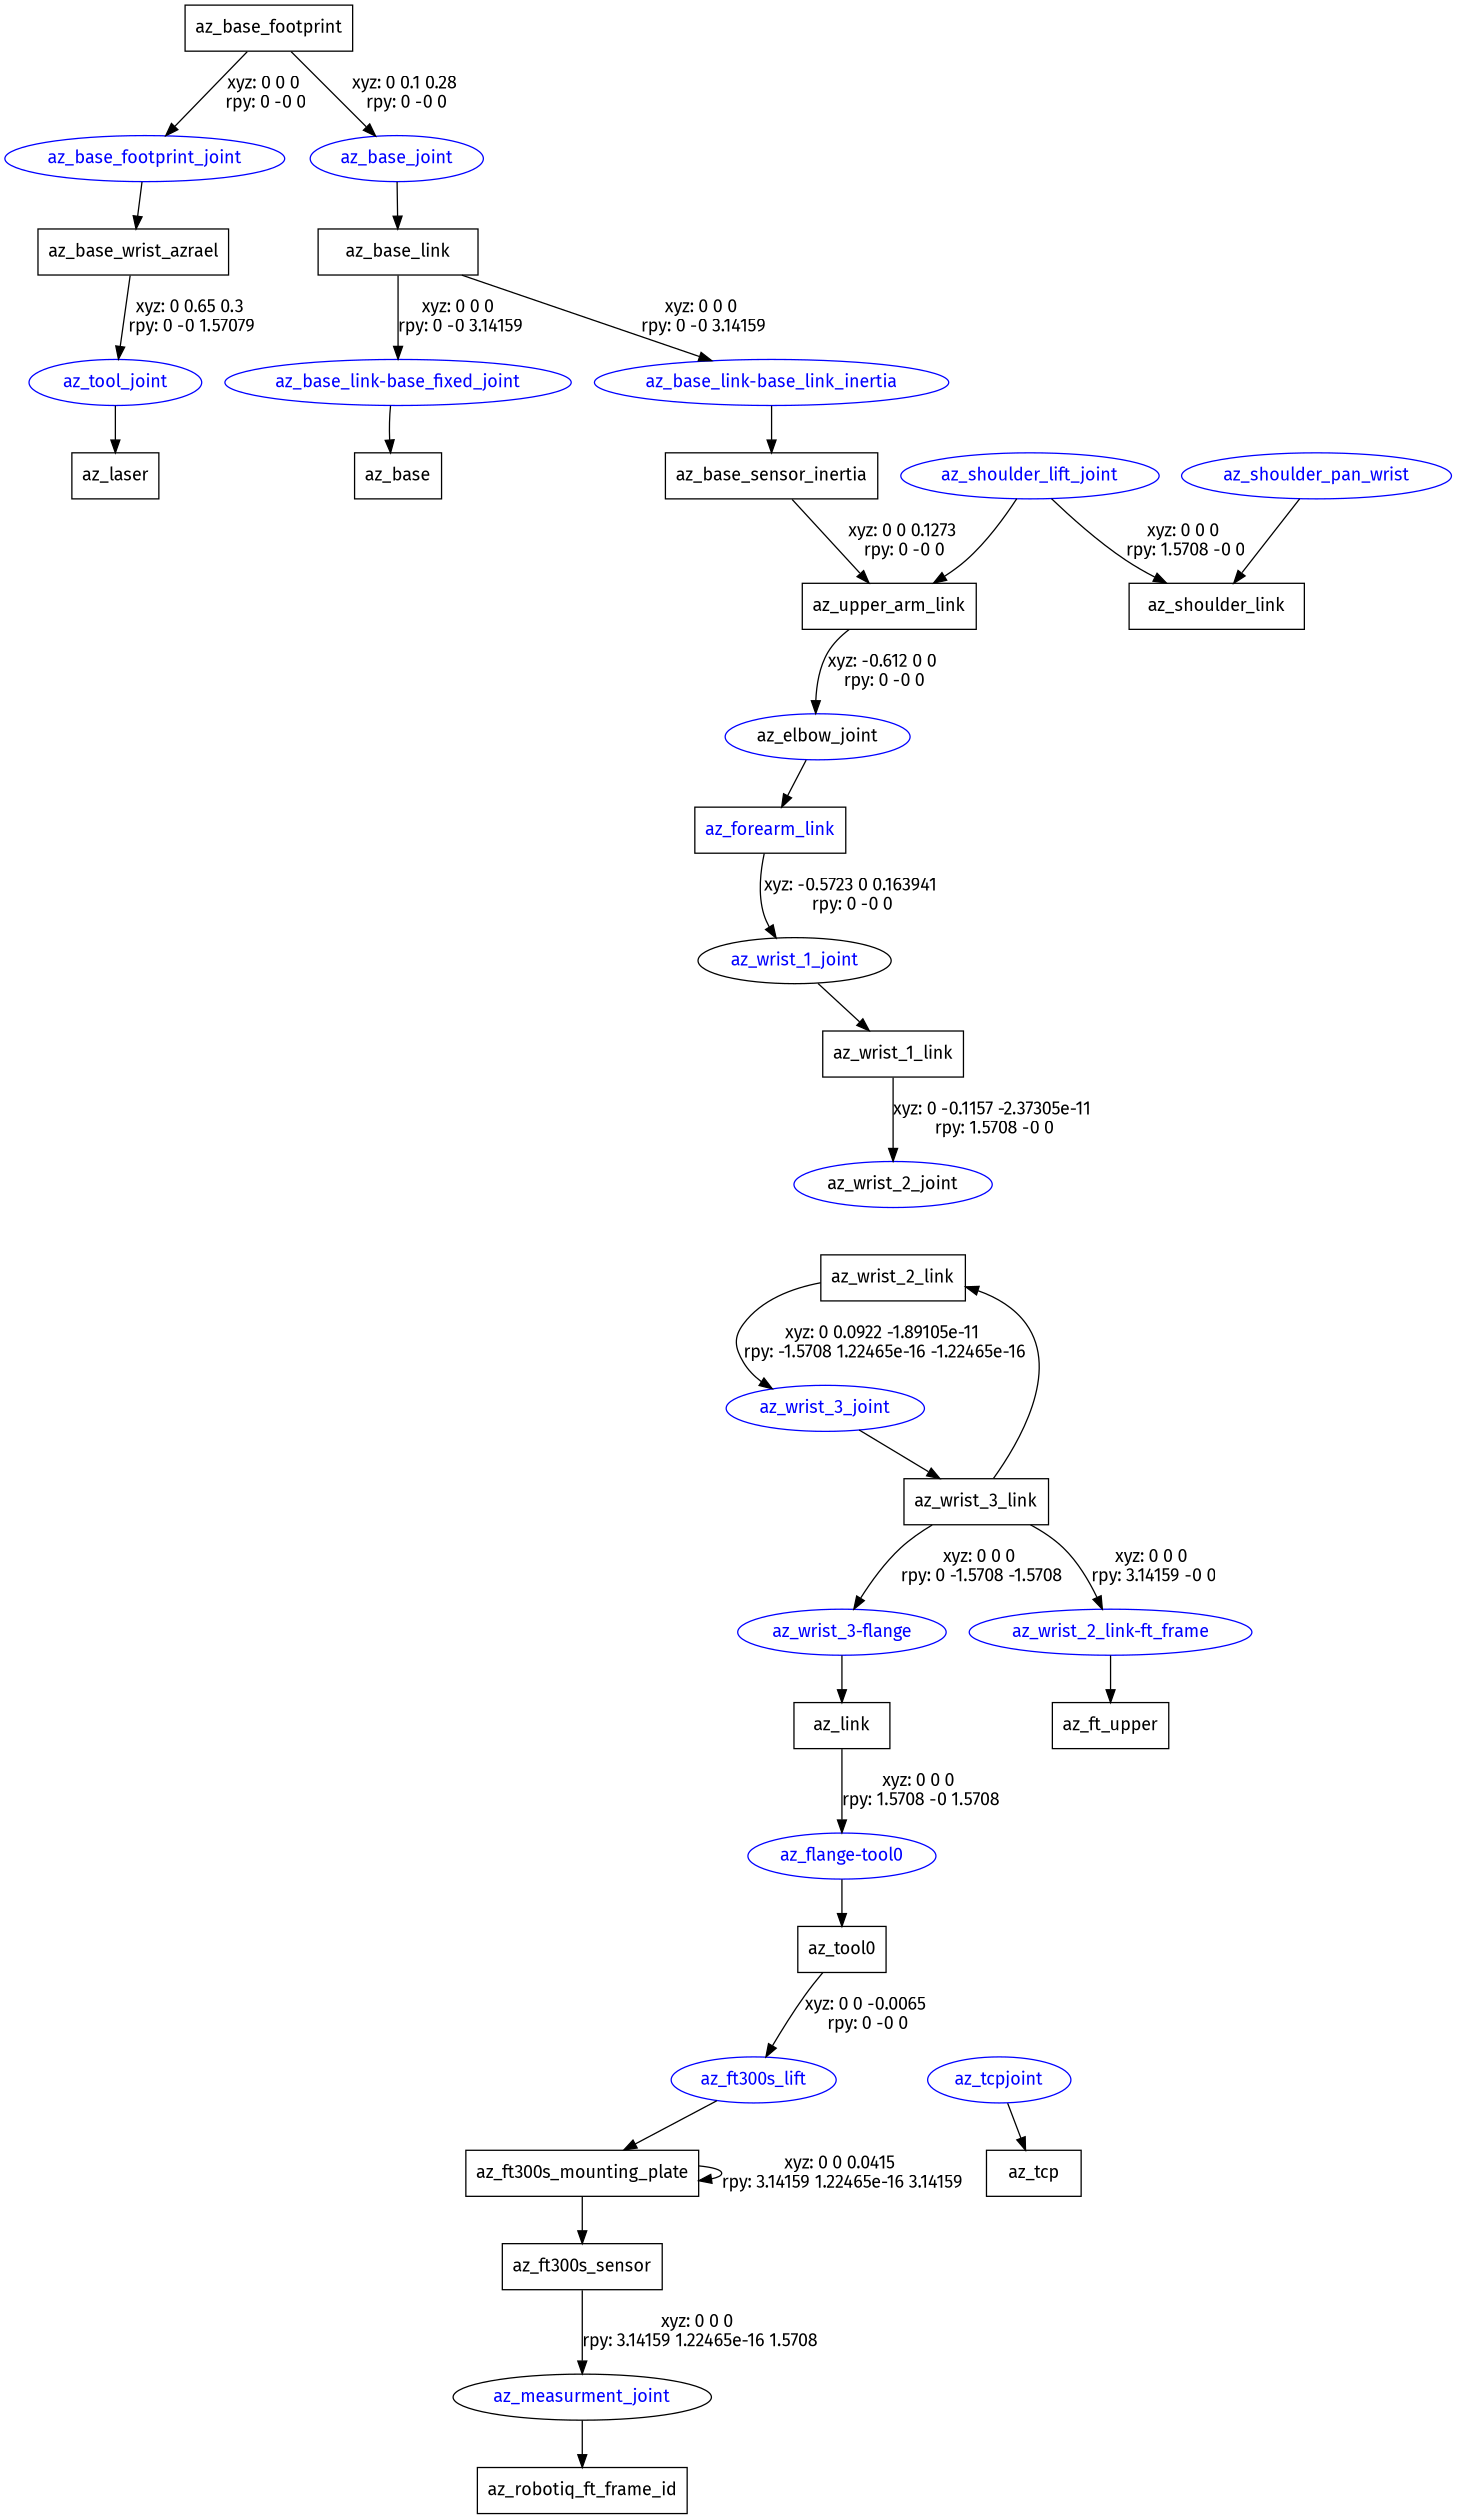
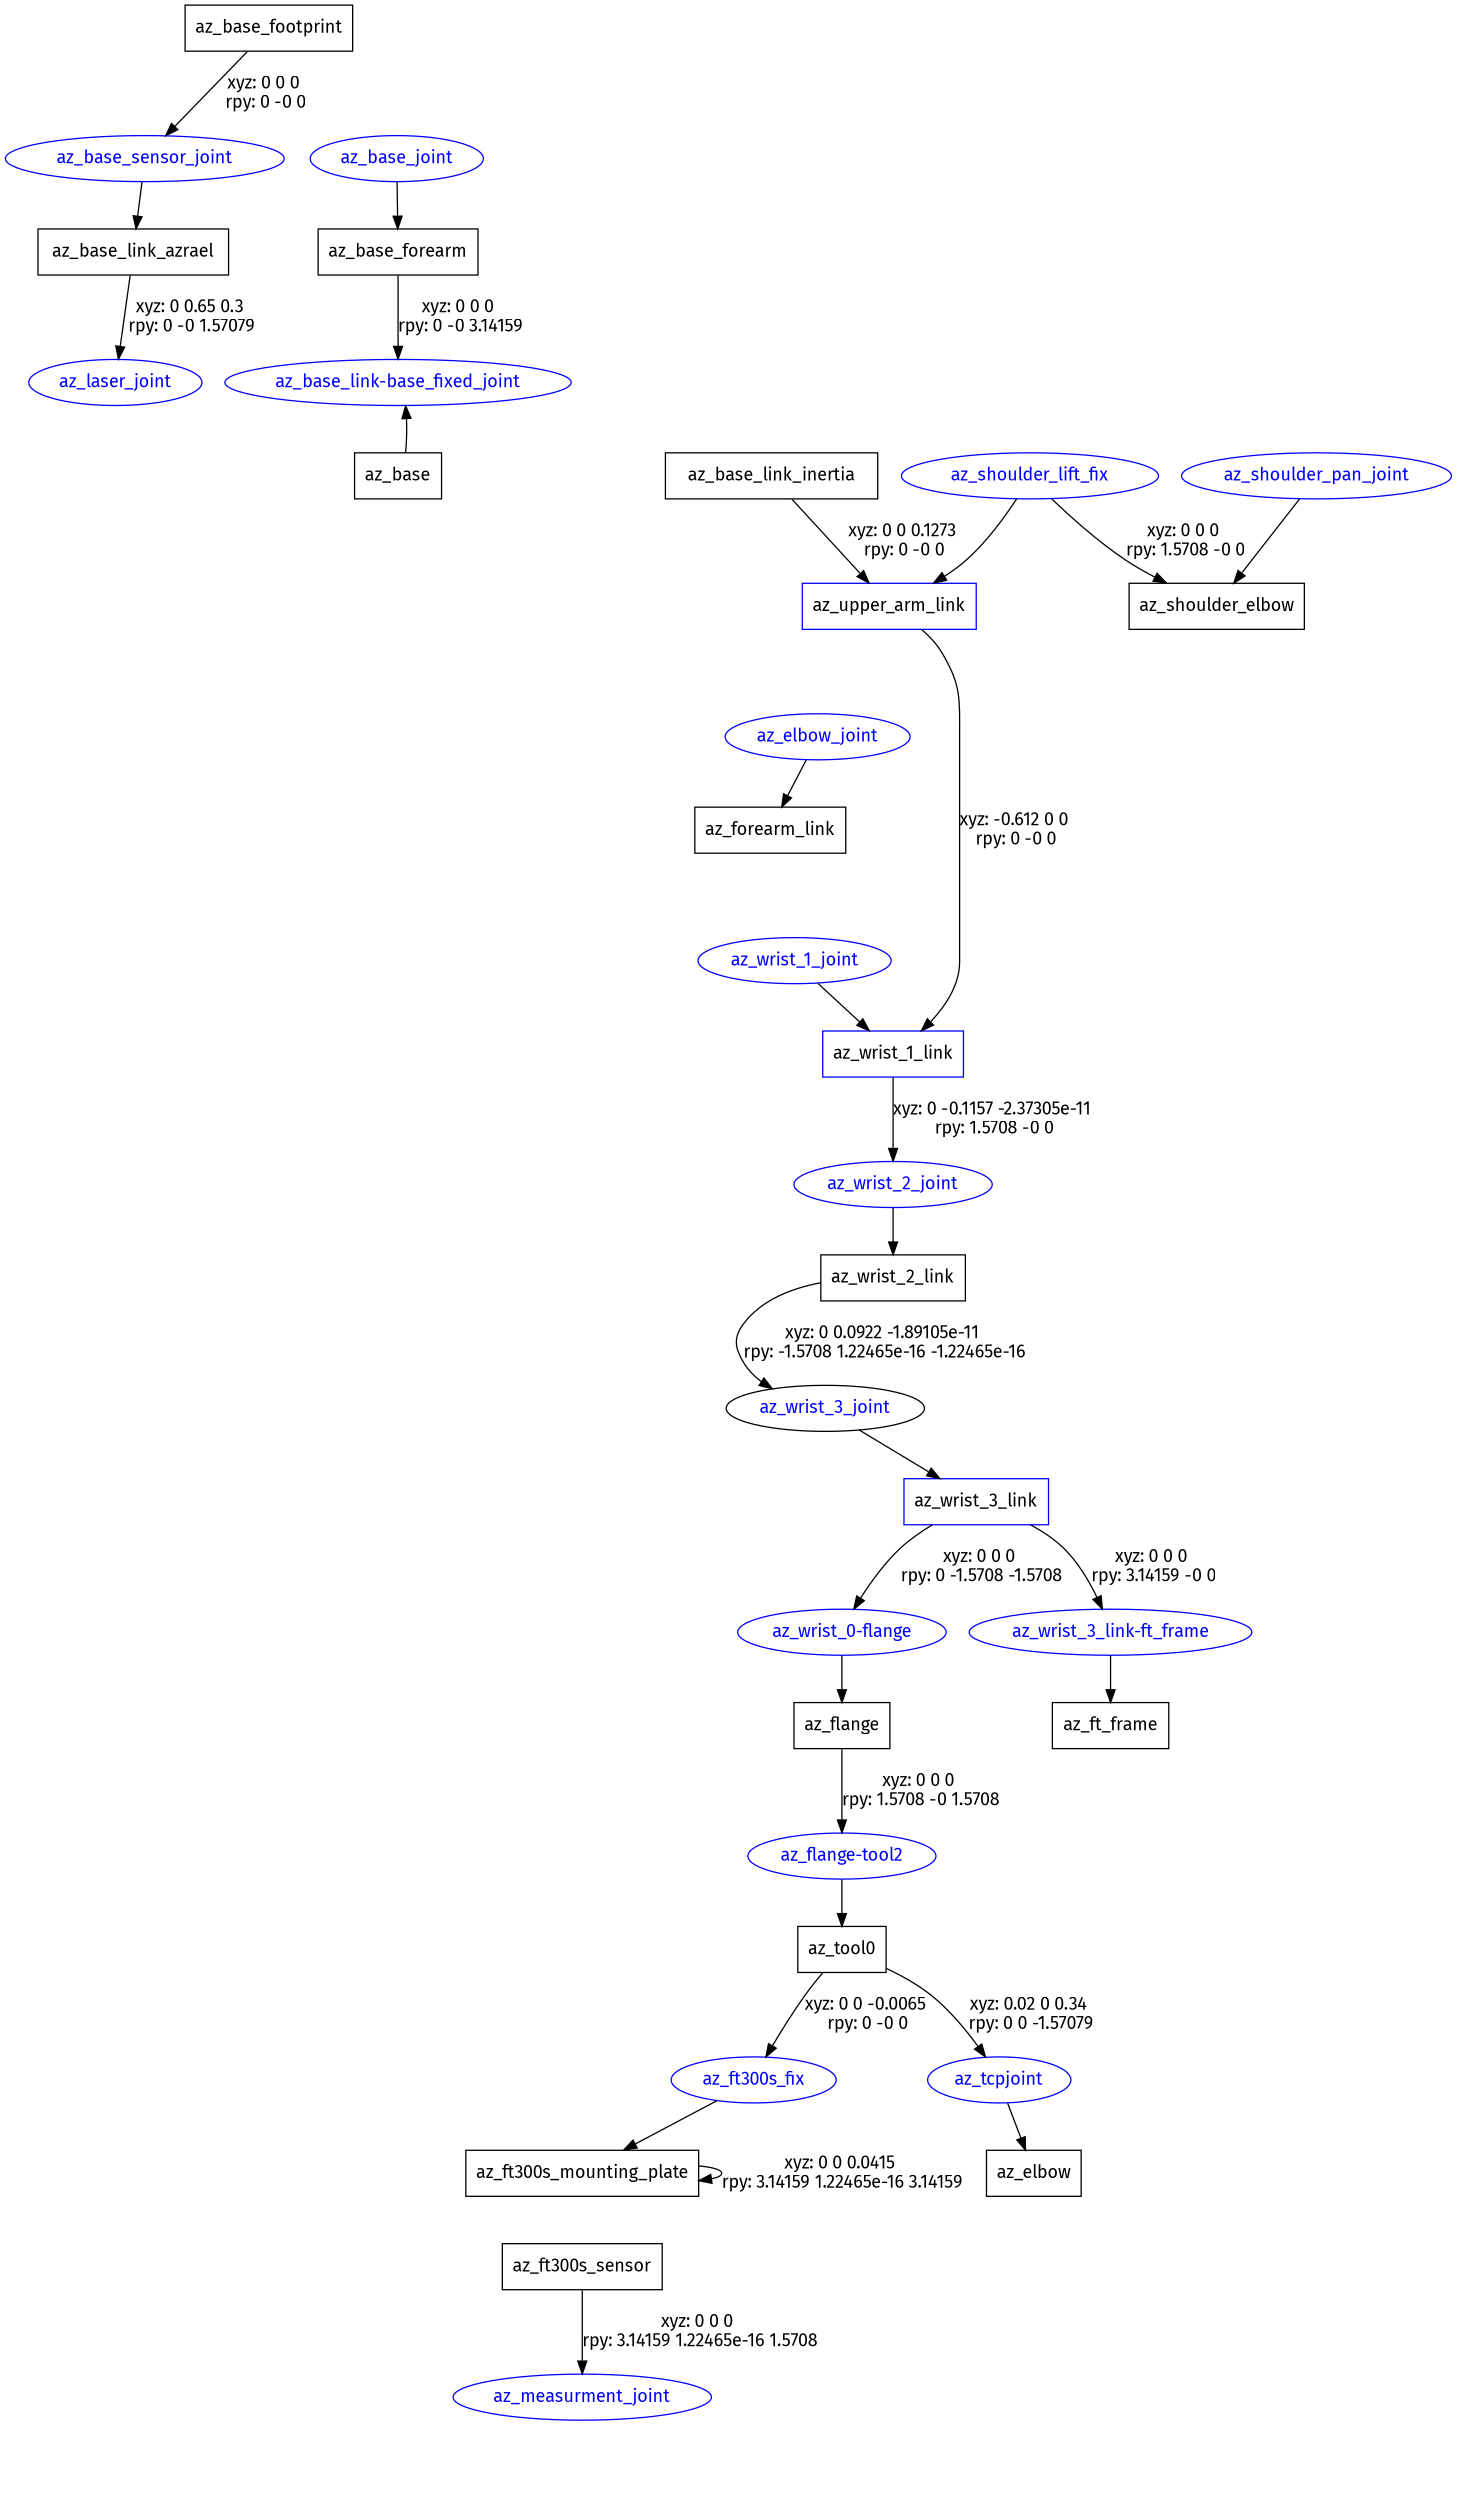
(329, 89) -> none
(145, 159) -> (145, 159)
(133, 252) -> (133, 252)
(398, 252) -> (398, 252)
(115, 382) -> (115, 382)
(772, 382) -> none
(390, 423) -> (407, 436)
(115, 476) -> none
(772, 476) -> (772, 476)
(1030, 476) -> (1030, 476)
(1317, 476) -> (1317, 476)
(889, 606) -> (889, 606)
(1217, 606) -> (1217, 606)
(824, 661) -> (960, 824)
(818, 737) -> (818, 737)
(770, 830) -> (770, 830)
(760, 891) -> none
(795, 961) -> (795, 961)
(893, 1054) -> (893, 1054)
(893, 1185) -> (893, 1185)
(1038, 1375) -> (893, 1225)
(825, 1408) -> (825, 1408)
(976, 1502) -> (976, 1502)
(842, 1632) -> (842, 1632)
(1111, 1632) -> (1111, 1632)
(842, 1726) -> (842, 1726)
(1111, 1726) -> (1111, 1726)
(842, 1856) -> (842, 1856)
none -> (938, 2001)
(754, 2080) -> (754, 2080)
(1034, 2173) -> (1034, 2173)
(582, 2214) -> none
(582, 2397) -> (582, 2397)
(582, 2491) -> none
